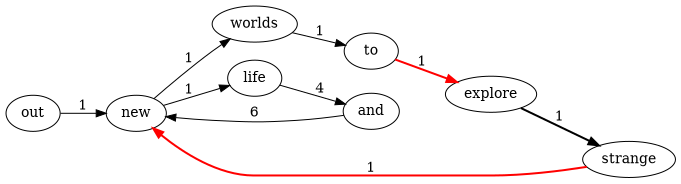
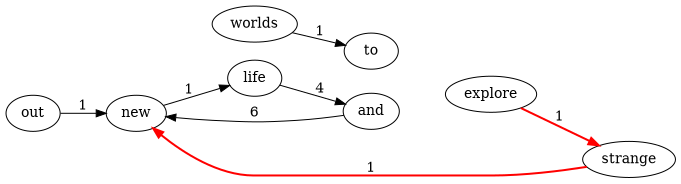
(421, 69) -> none
(187, 71) -> none
(555, 125) -> (555, 125)
